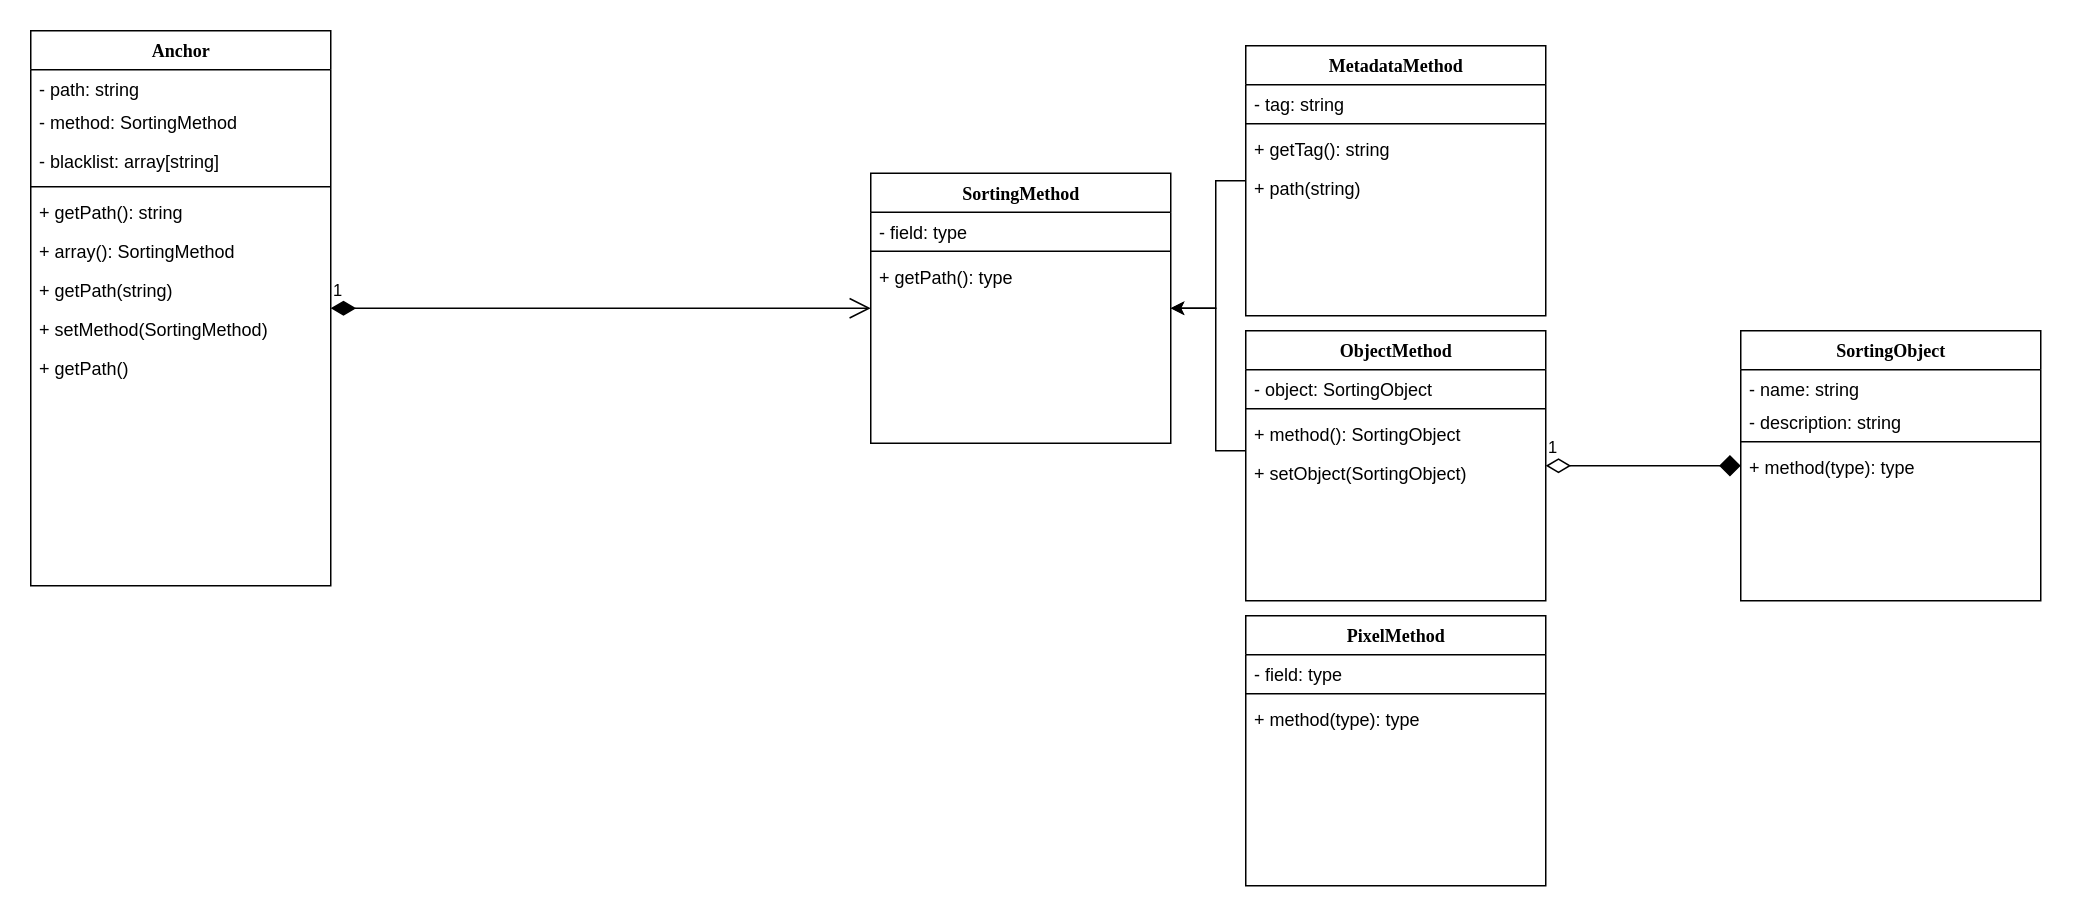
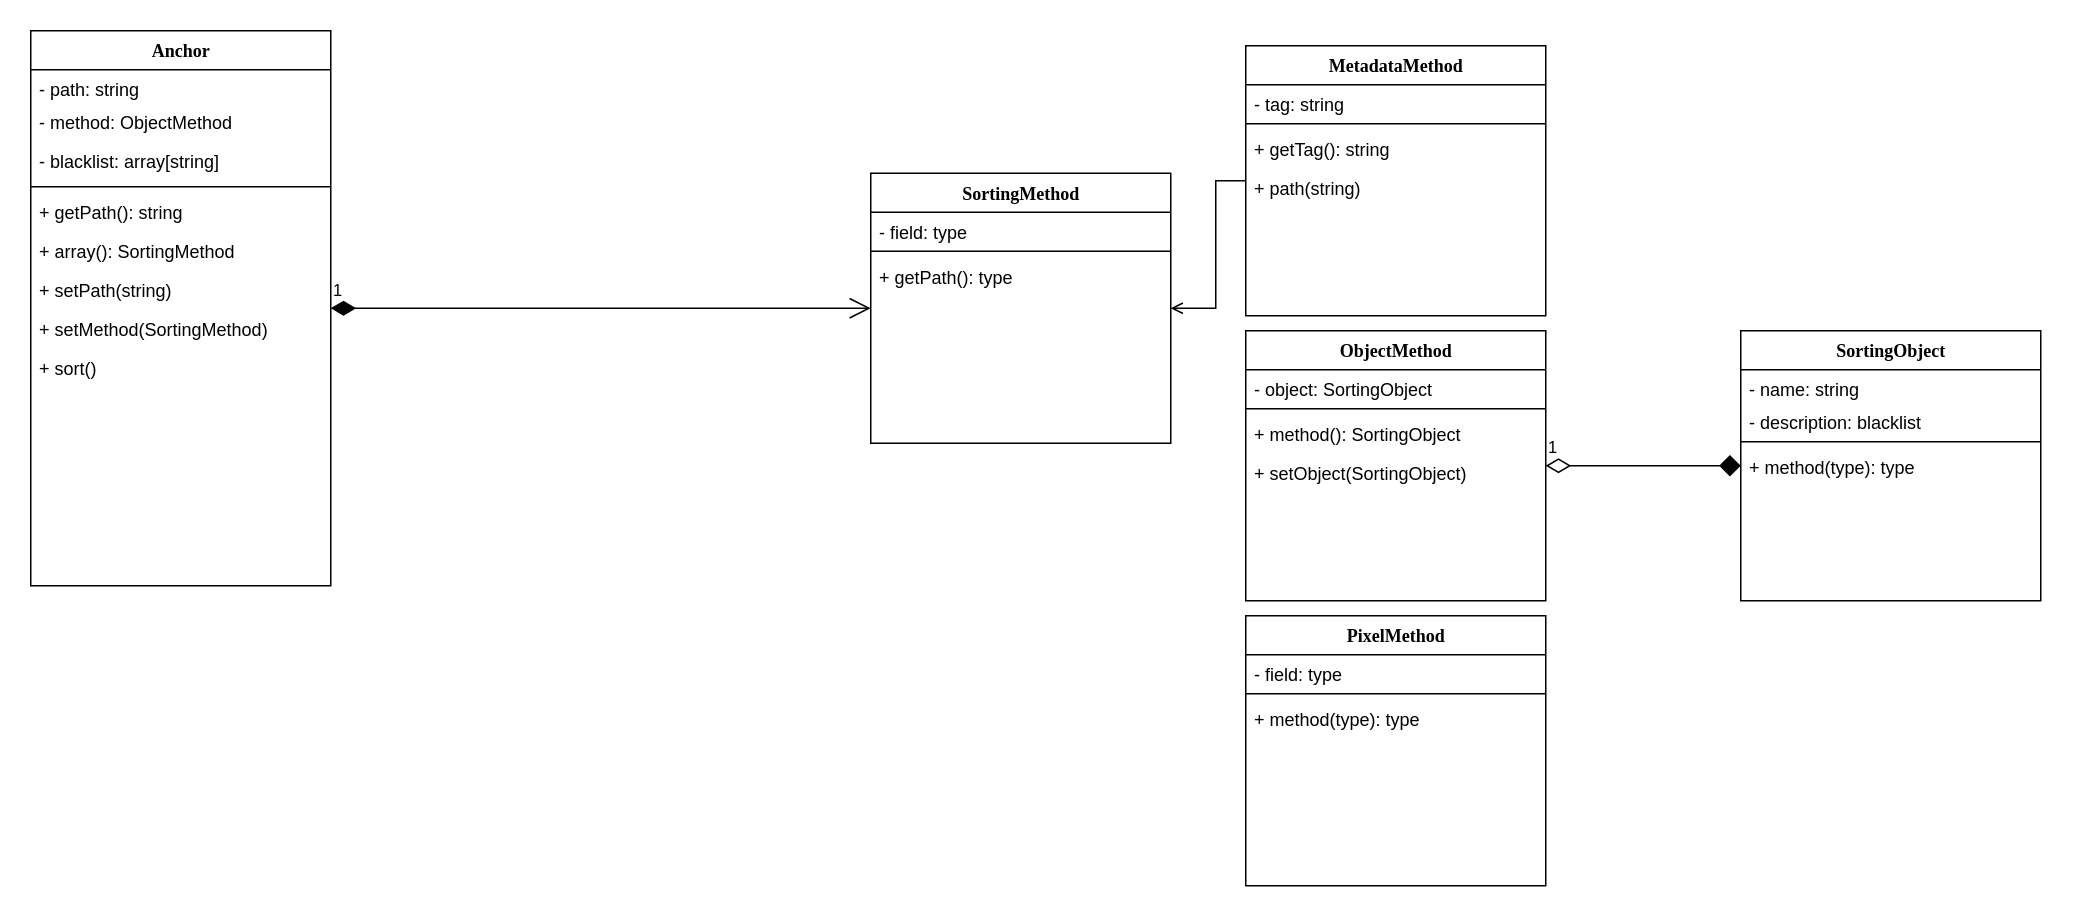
(146, 124) -> (144, 124)
(121, 292) -> (121, 292)
(1216, 307) -> (1177, 308)
(93, 370) -> (78, 370)
(1216, 396) -> none
(1842, 424) -> (1852, 424)
